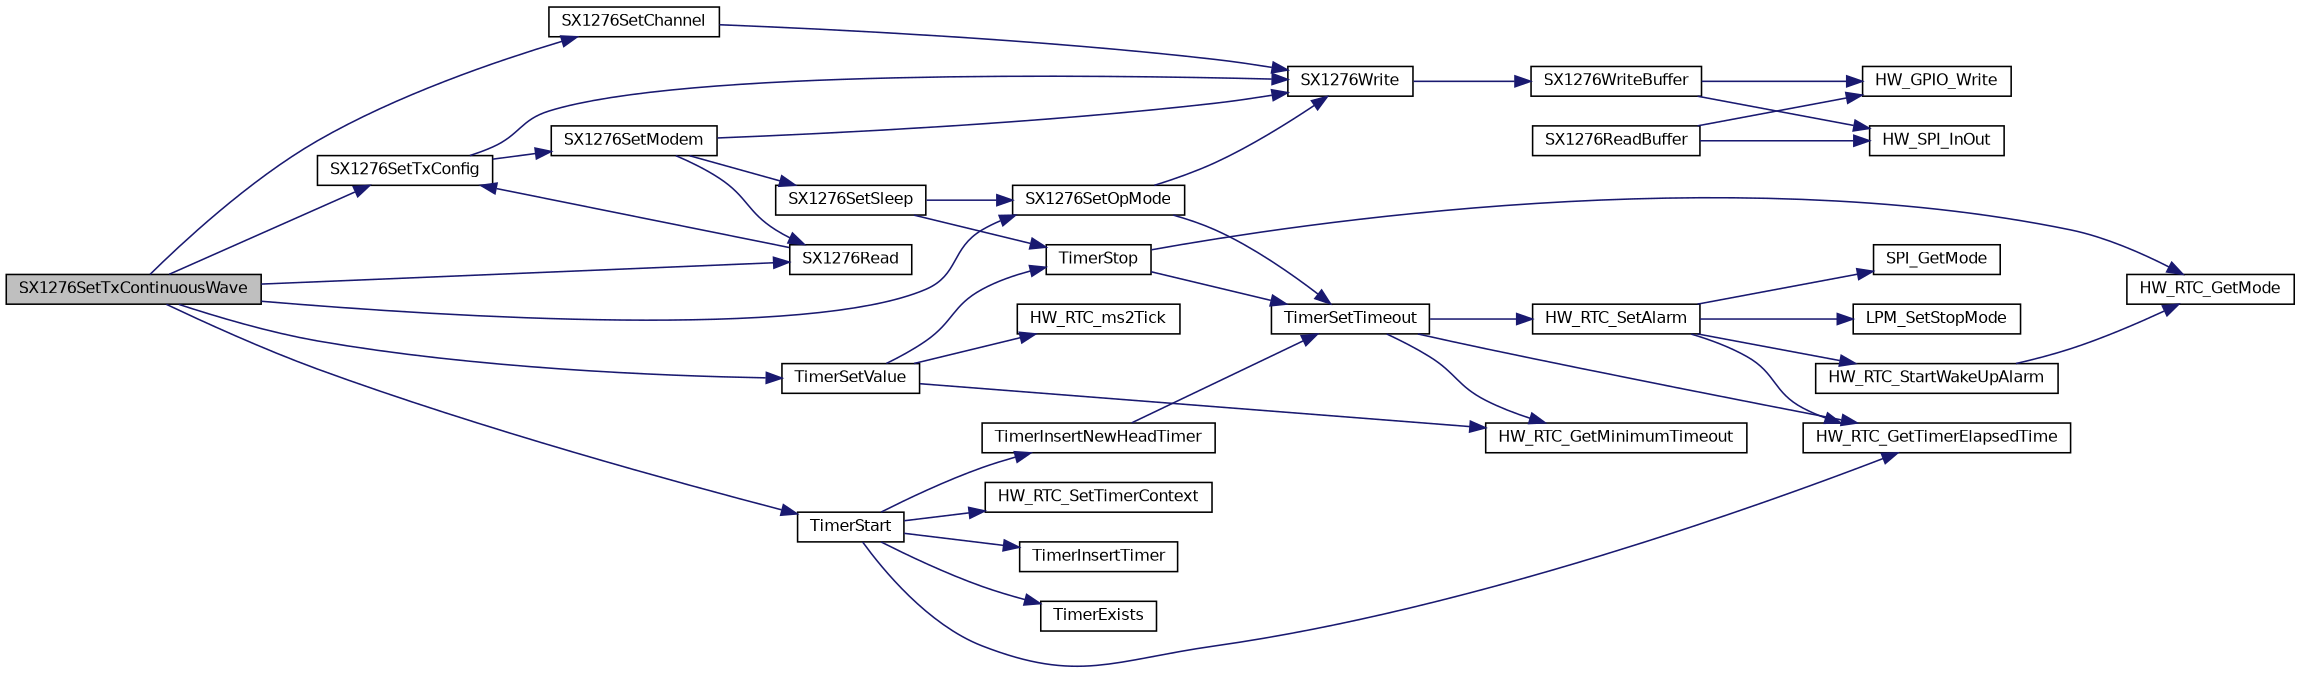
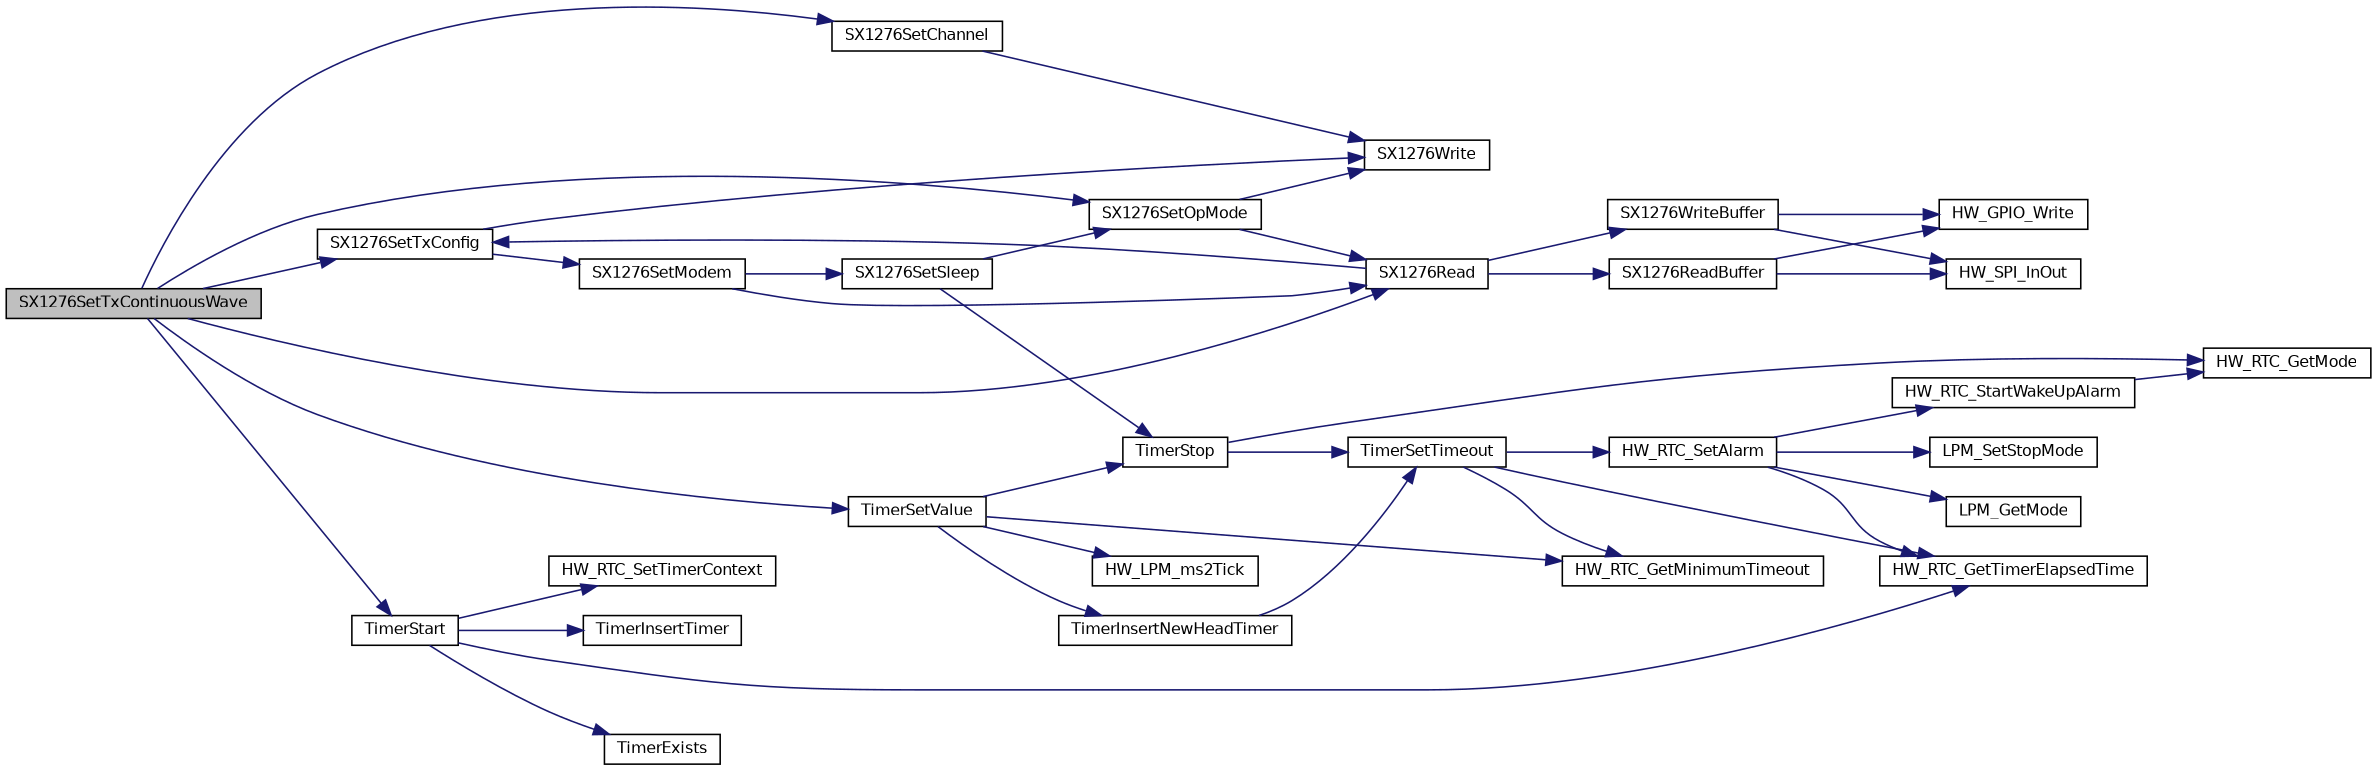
(1464, 81) -> (1549, 247)
(995, 123) -> none
(1249, 248) -> (1295, 243)
(1937, 260) -> (2014, 512)
none -> (1541, 274)
(1099, 319) -> (1175, 571)
(947, 481) -> (1009, 575)
